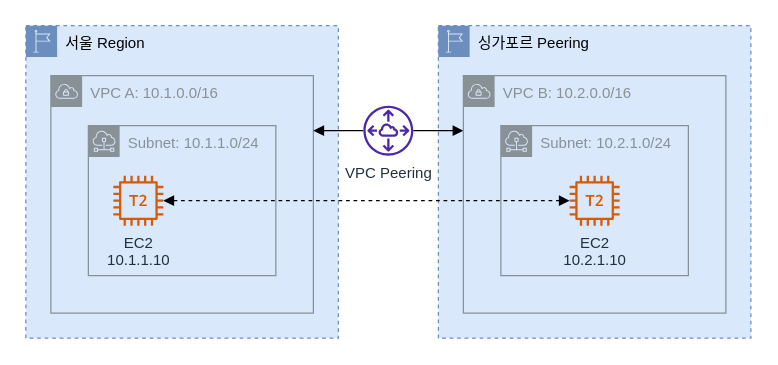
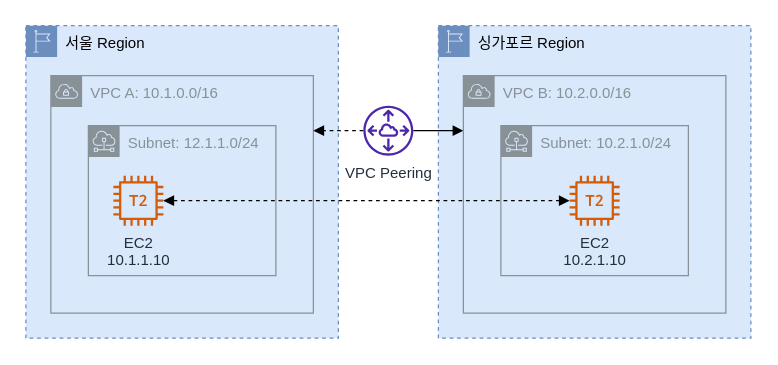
(538, 43) -> (534, 43)
(343, 131) -> (343, 131)
(198, 143) -> (198, 143)
